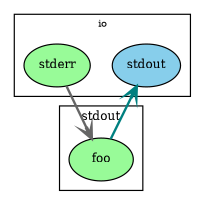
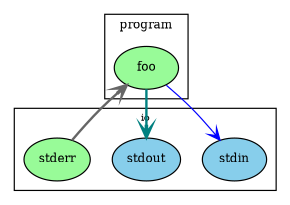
(101, 117) -> (146, 26)
none -> (234, 159)
